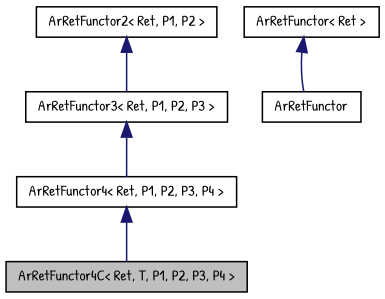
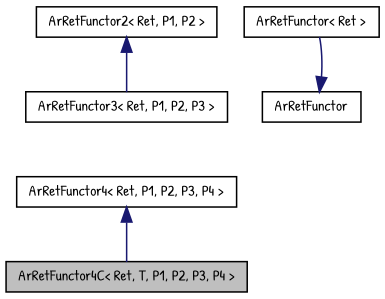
(302, 72) -> (322, 57)
(127, 157) -> none
